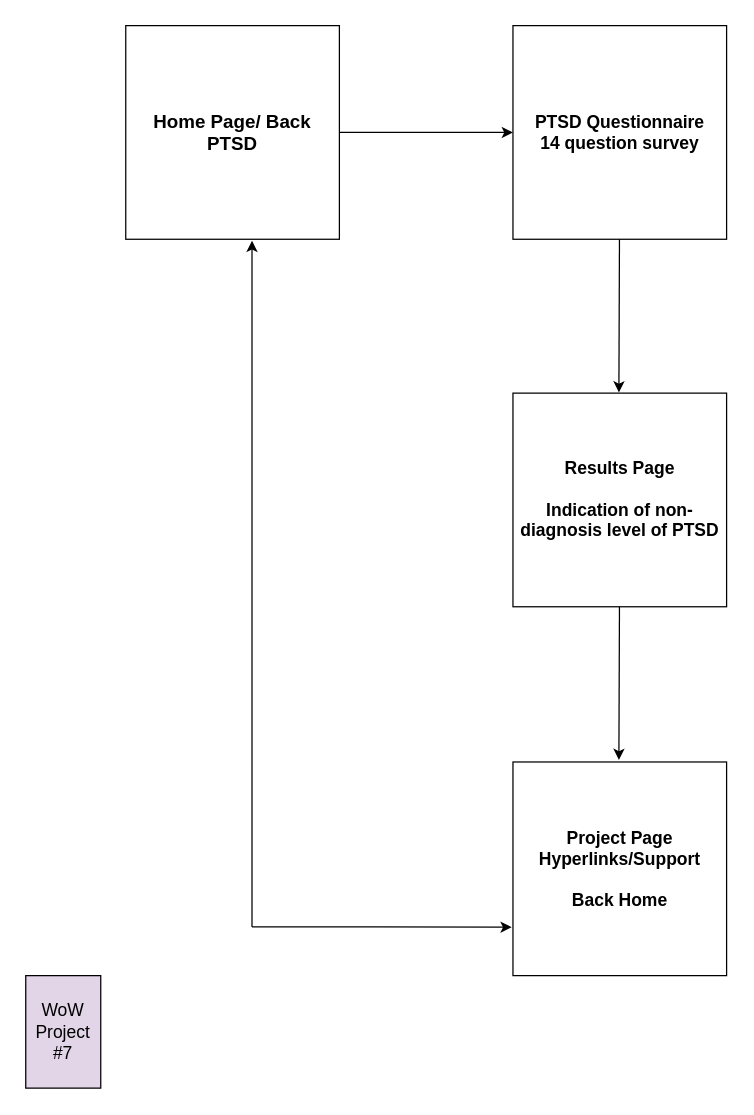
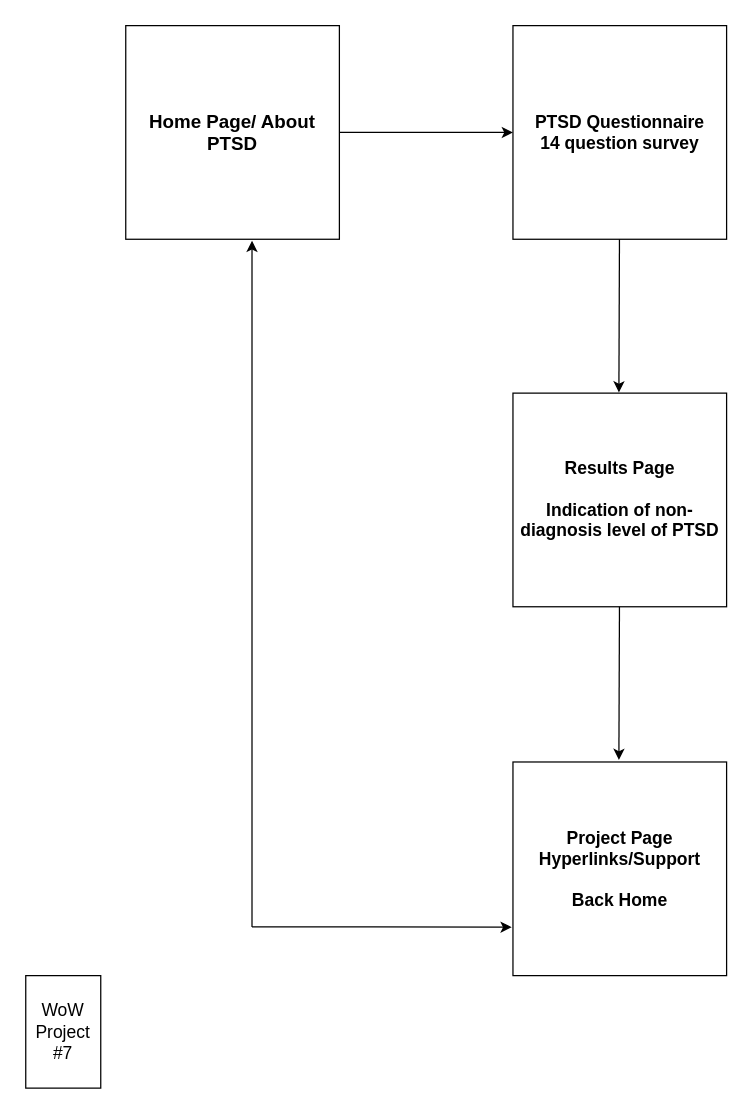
(233, 132) -> (233, 132)
(63, 1032) -> (63, 1032)
